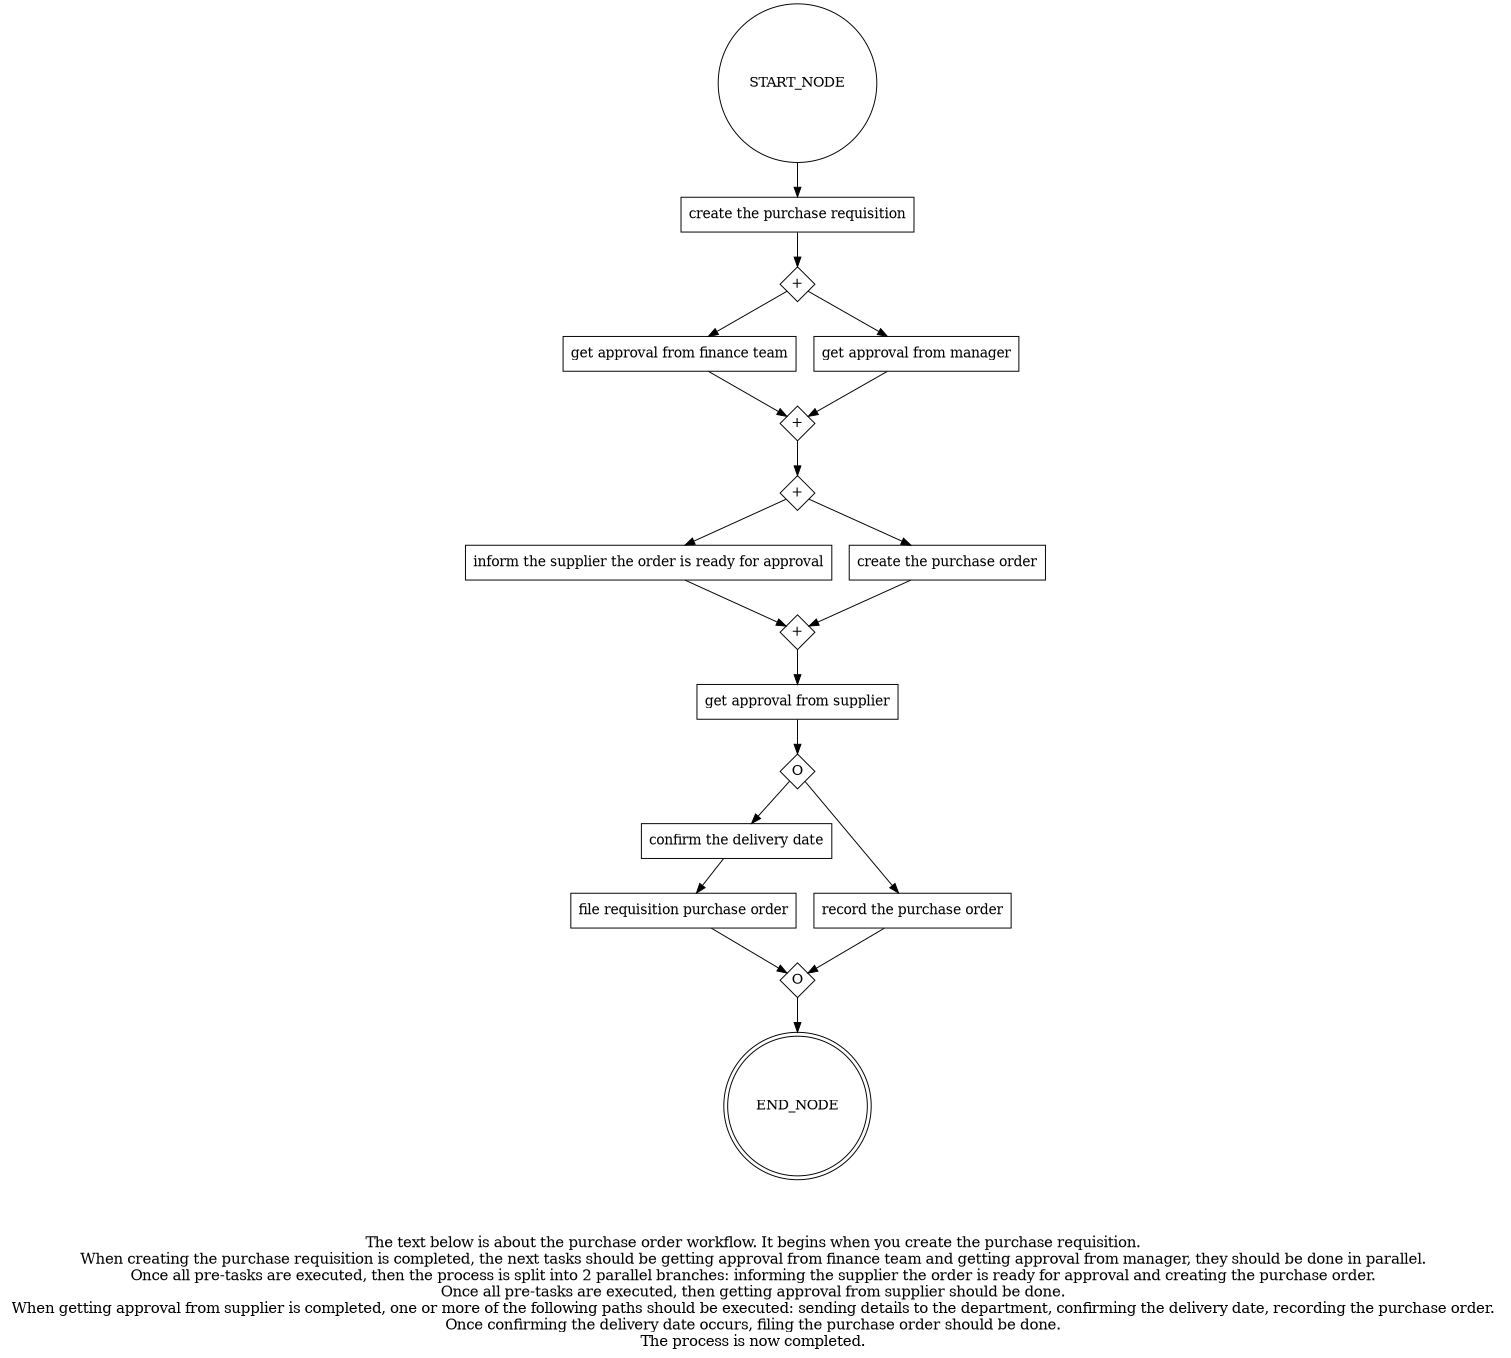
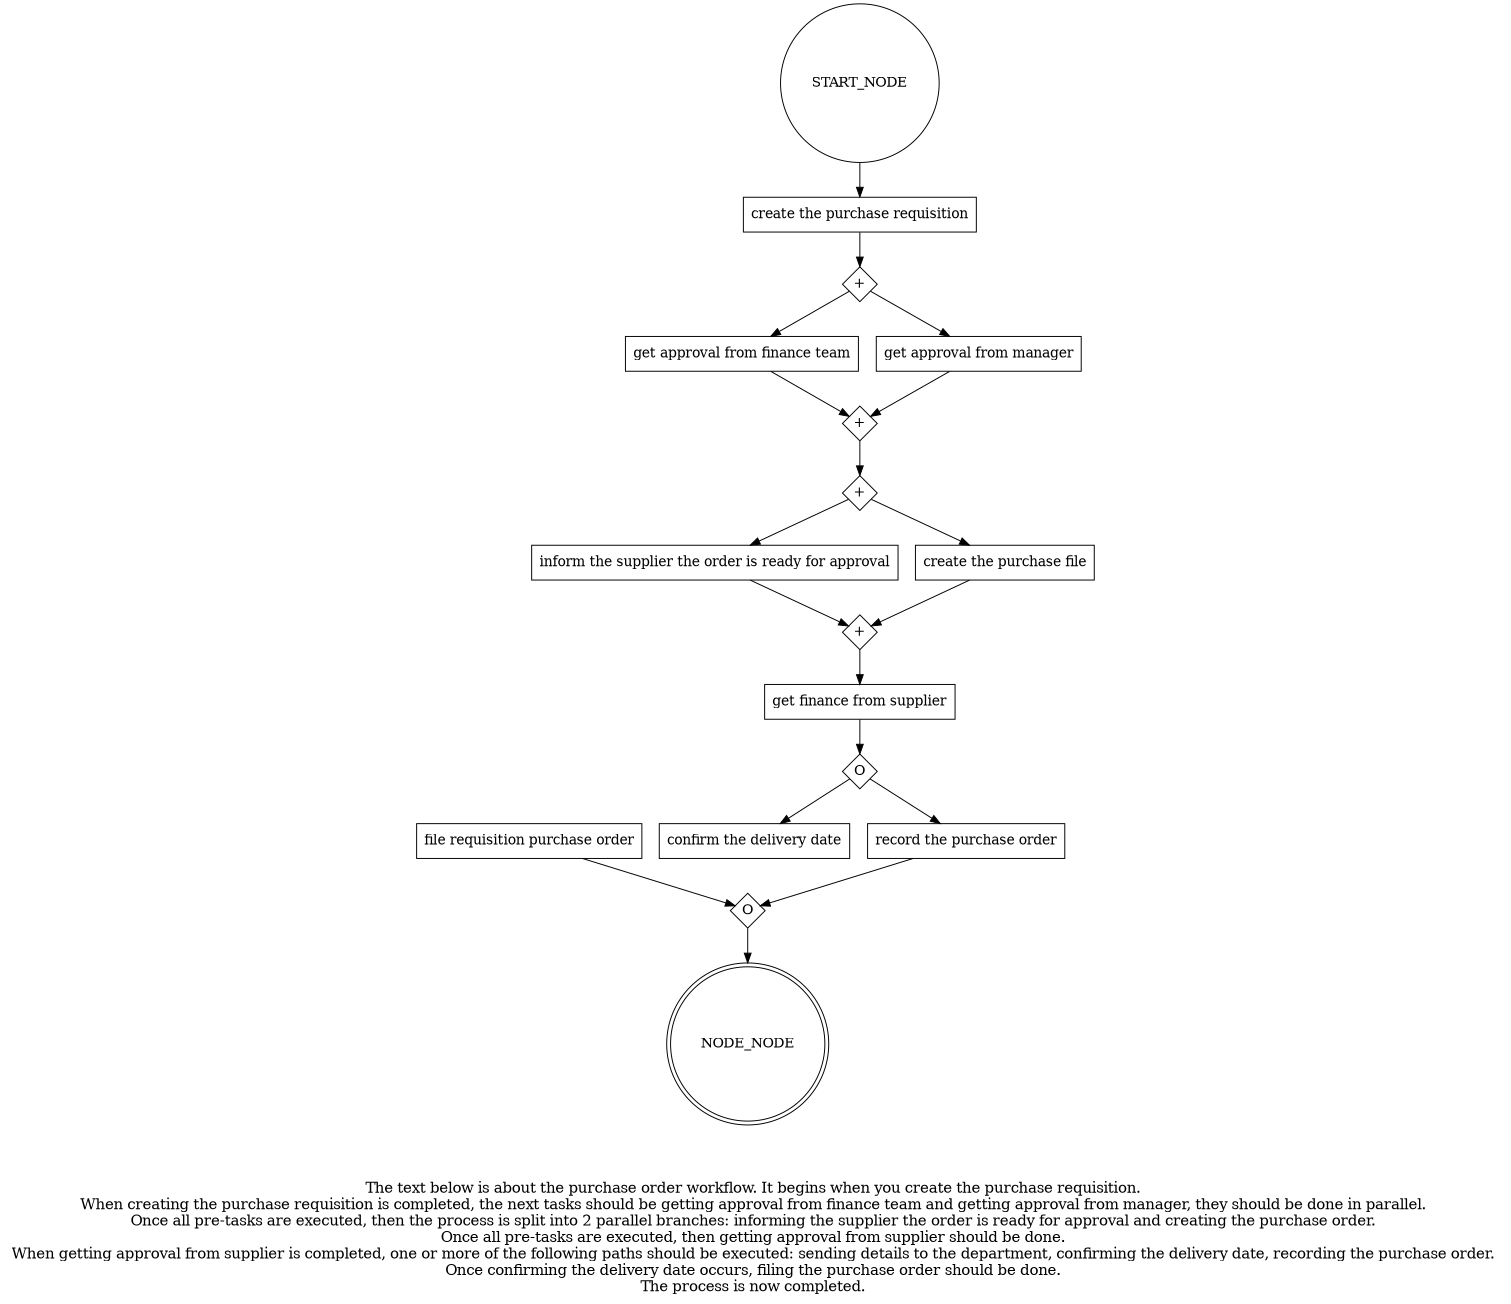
(947, 563) -> (1005, 563)
(797, 702) -> (860, 702)
(713, 872) -> none
(797, 1106) -> (748, 1044)
